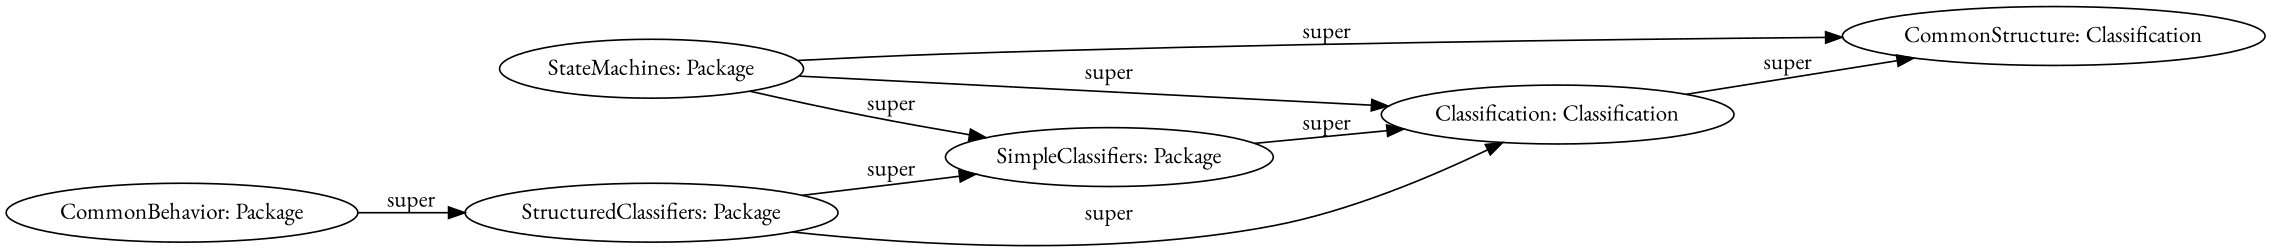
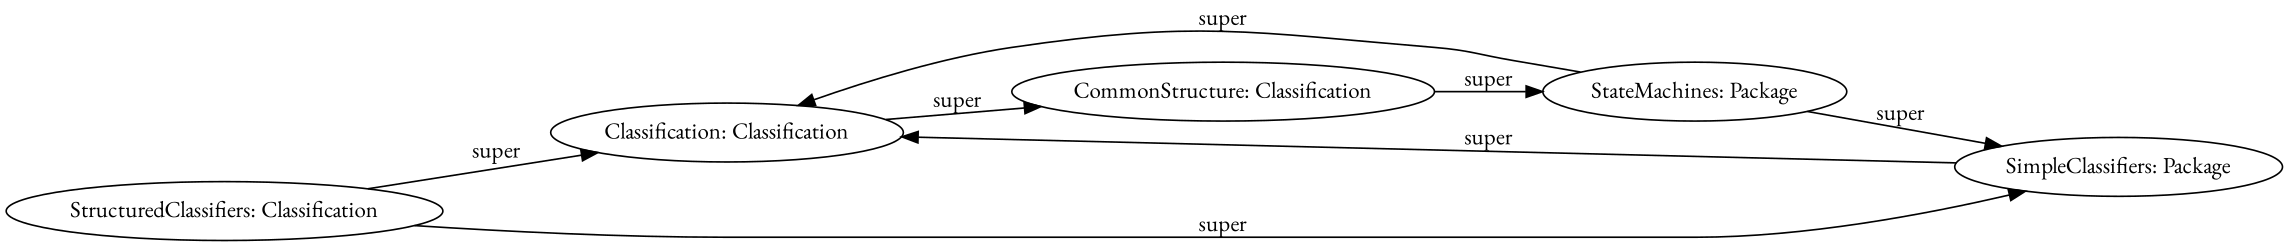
(1312, 45) -> (1480, 92)
(182, 213) -> none
(652, 213) -> (225, 211)
